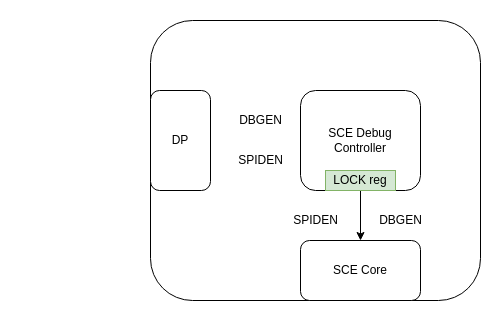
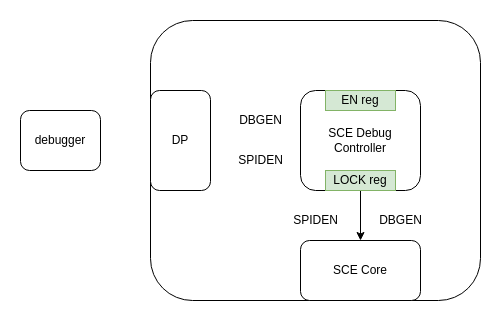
none -> (361, 101)
none -> (61, 141)
